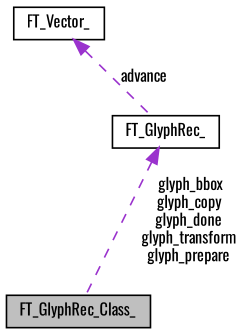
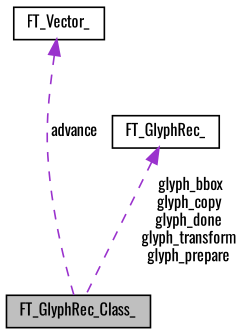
(119, 84) -> (50, 177)
